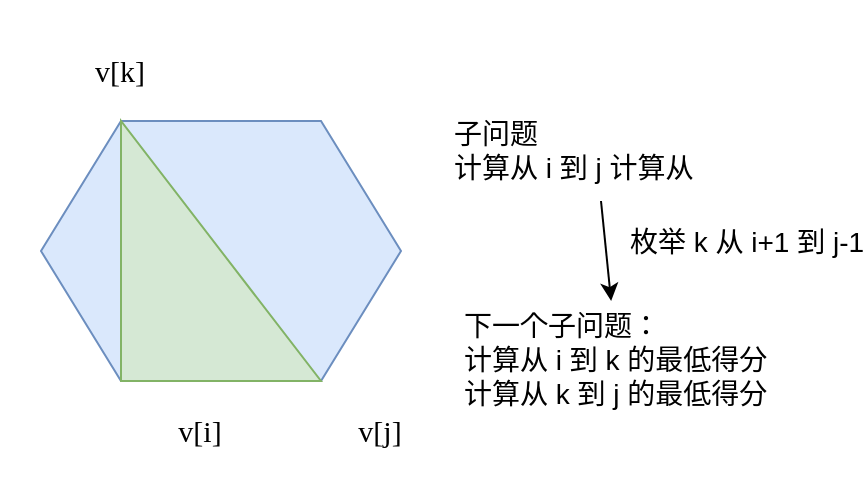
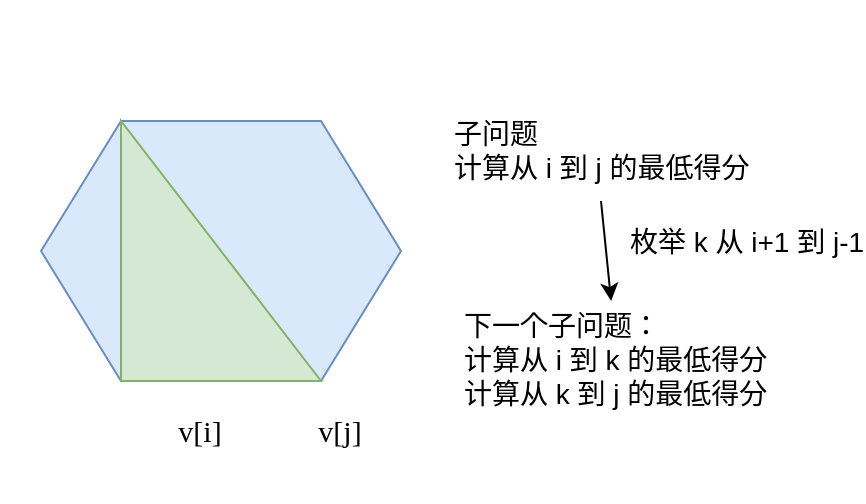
(121, 71) -> none
(582, 151) -> (610, 151)
(381, 431) -> (341, 431)
